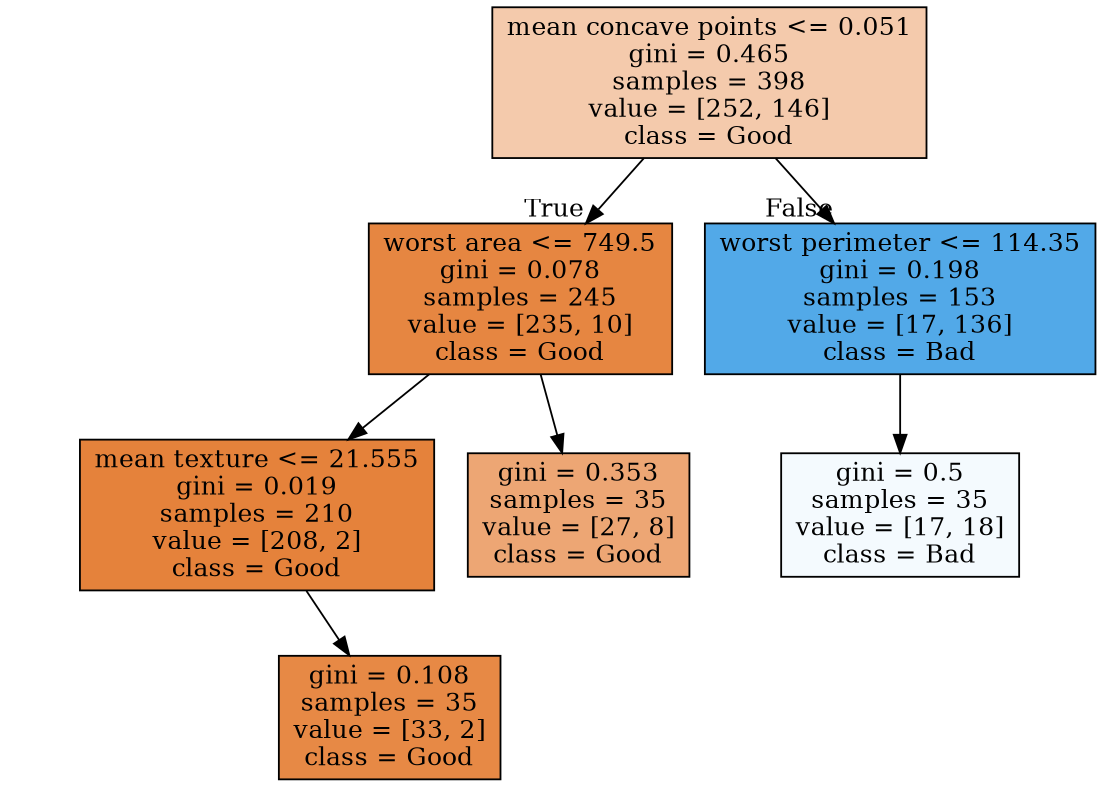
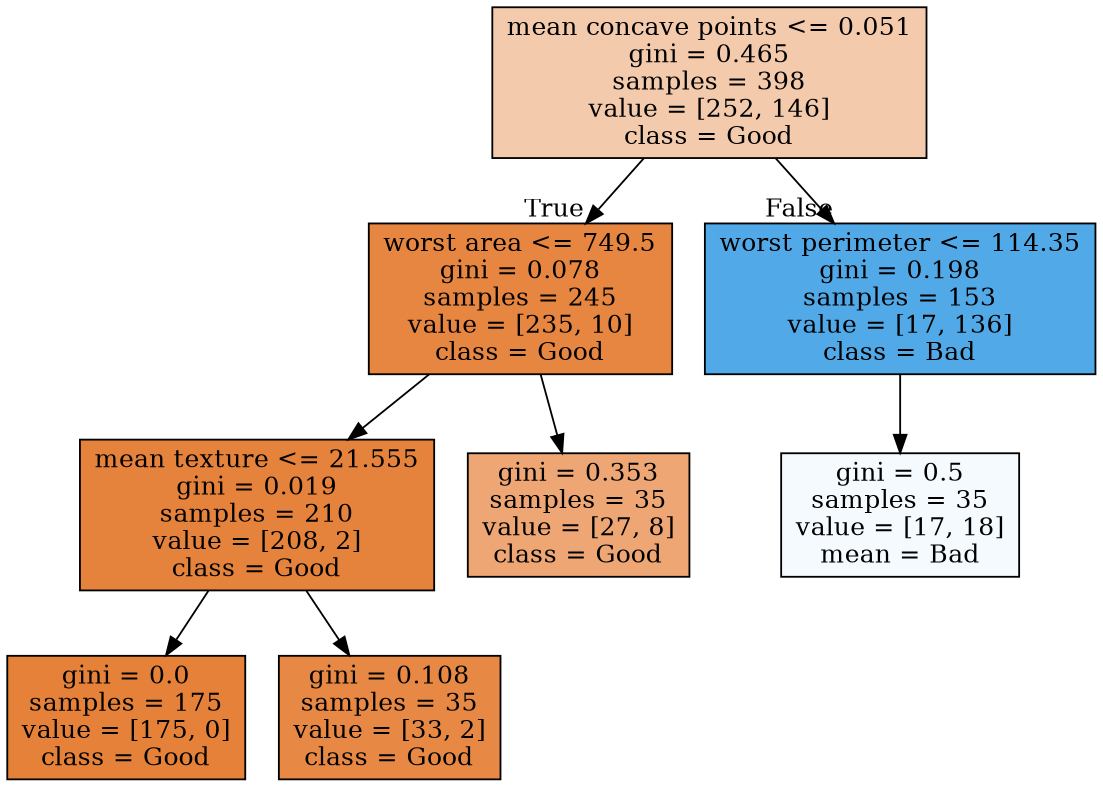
(900, 515) -> (900, 515)
none -> (126, 718)
